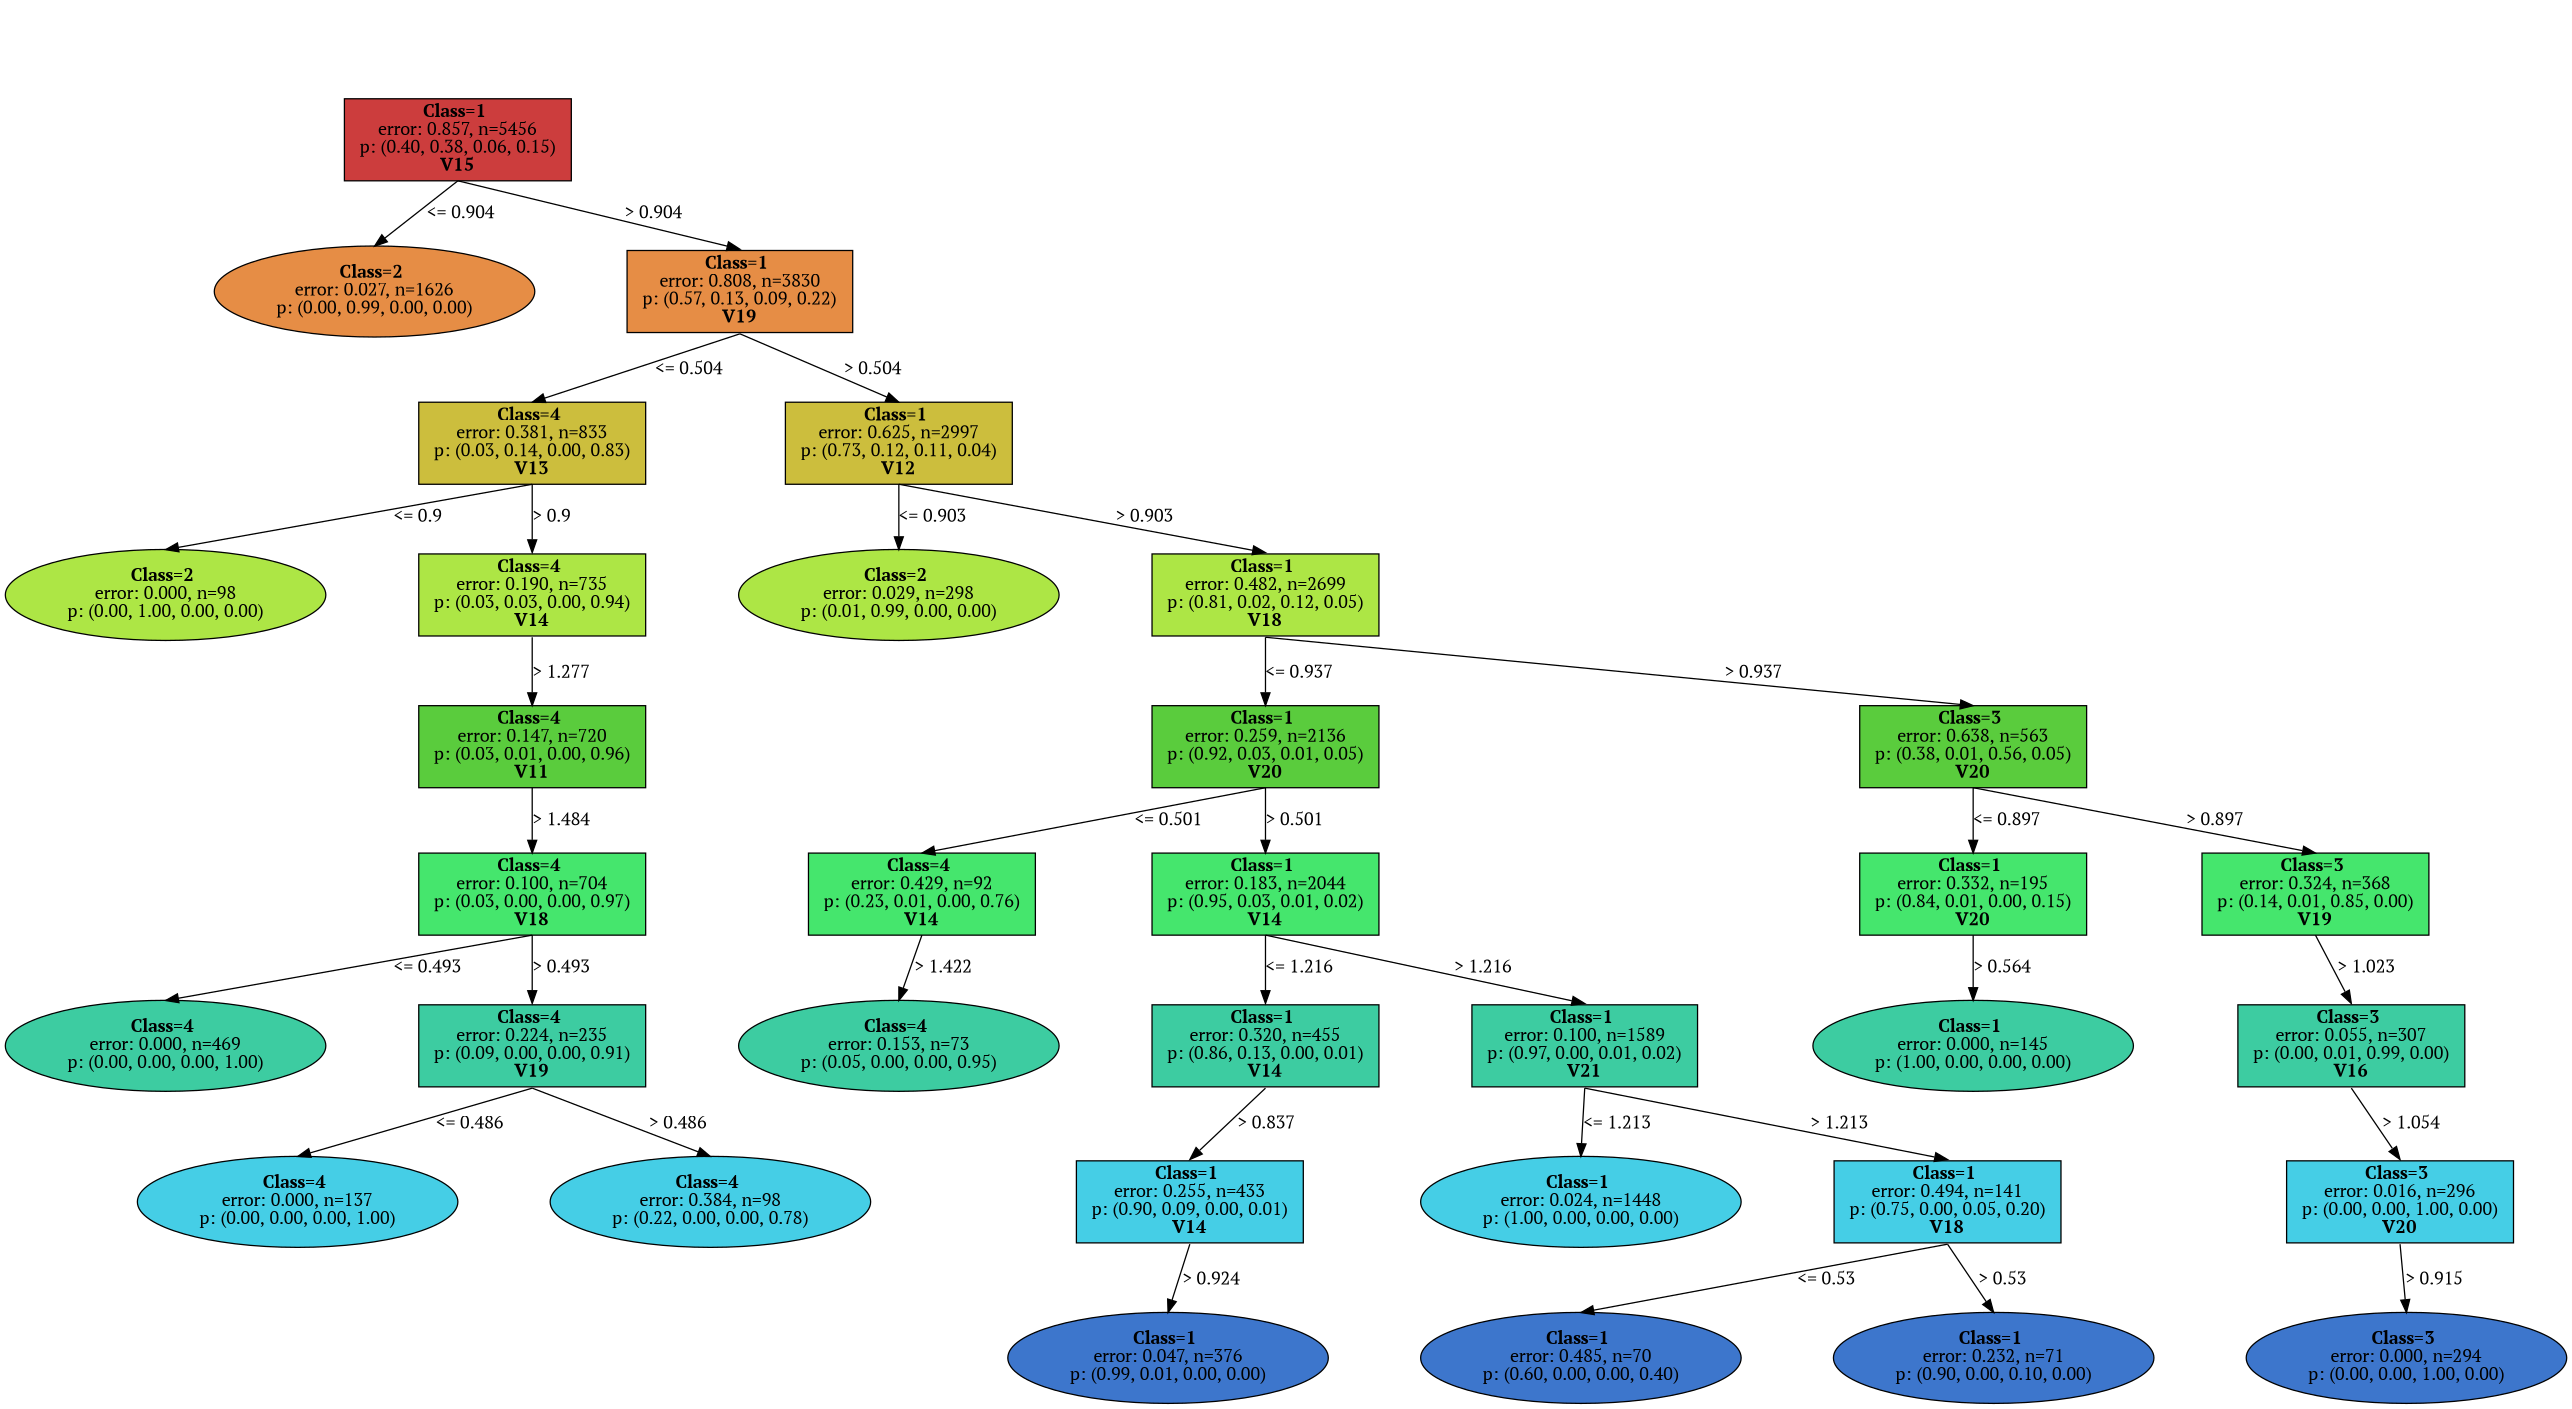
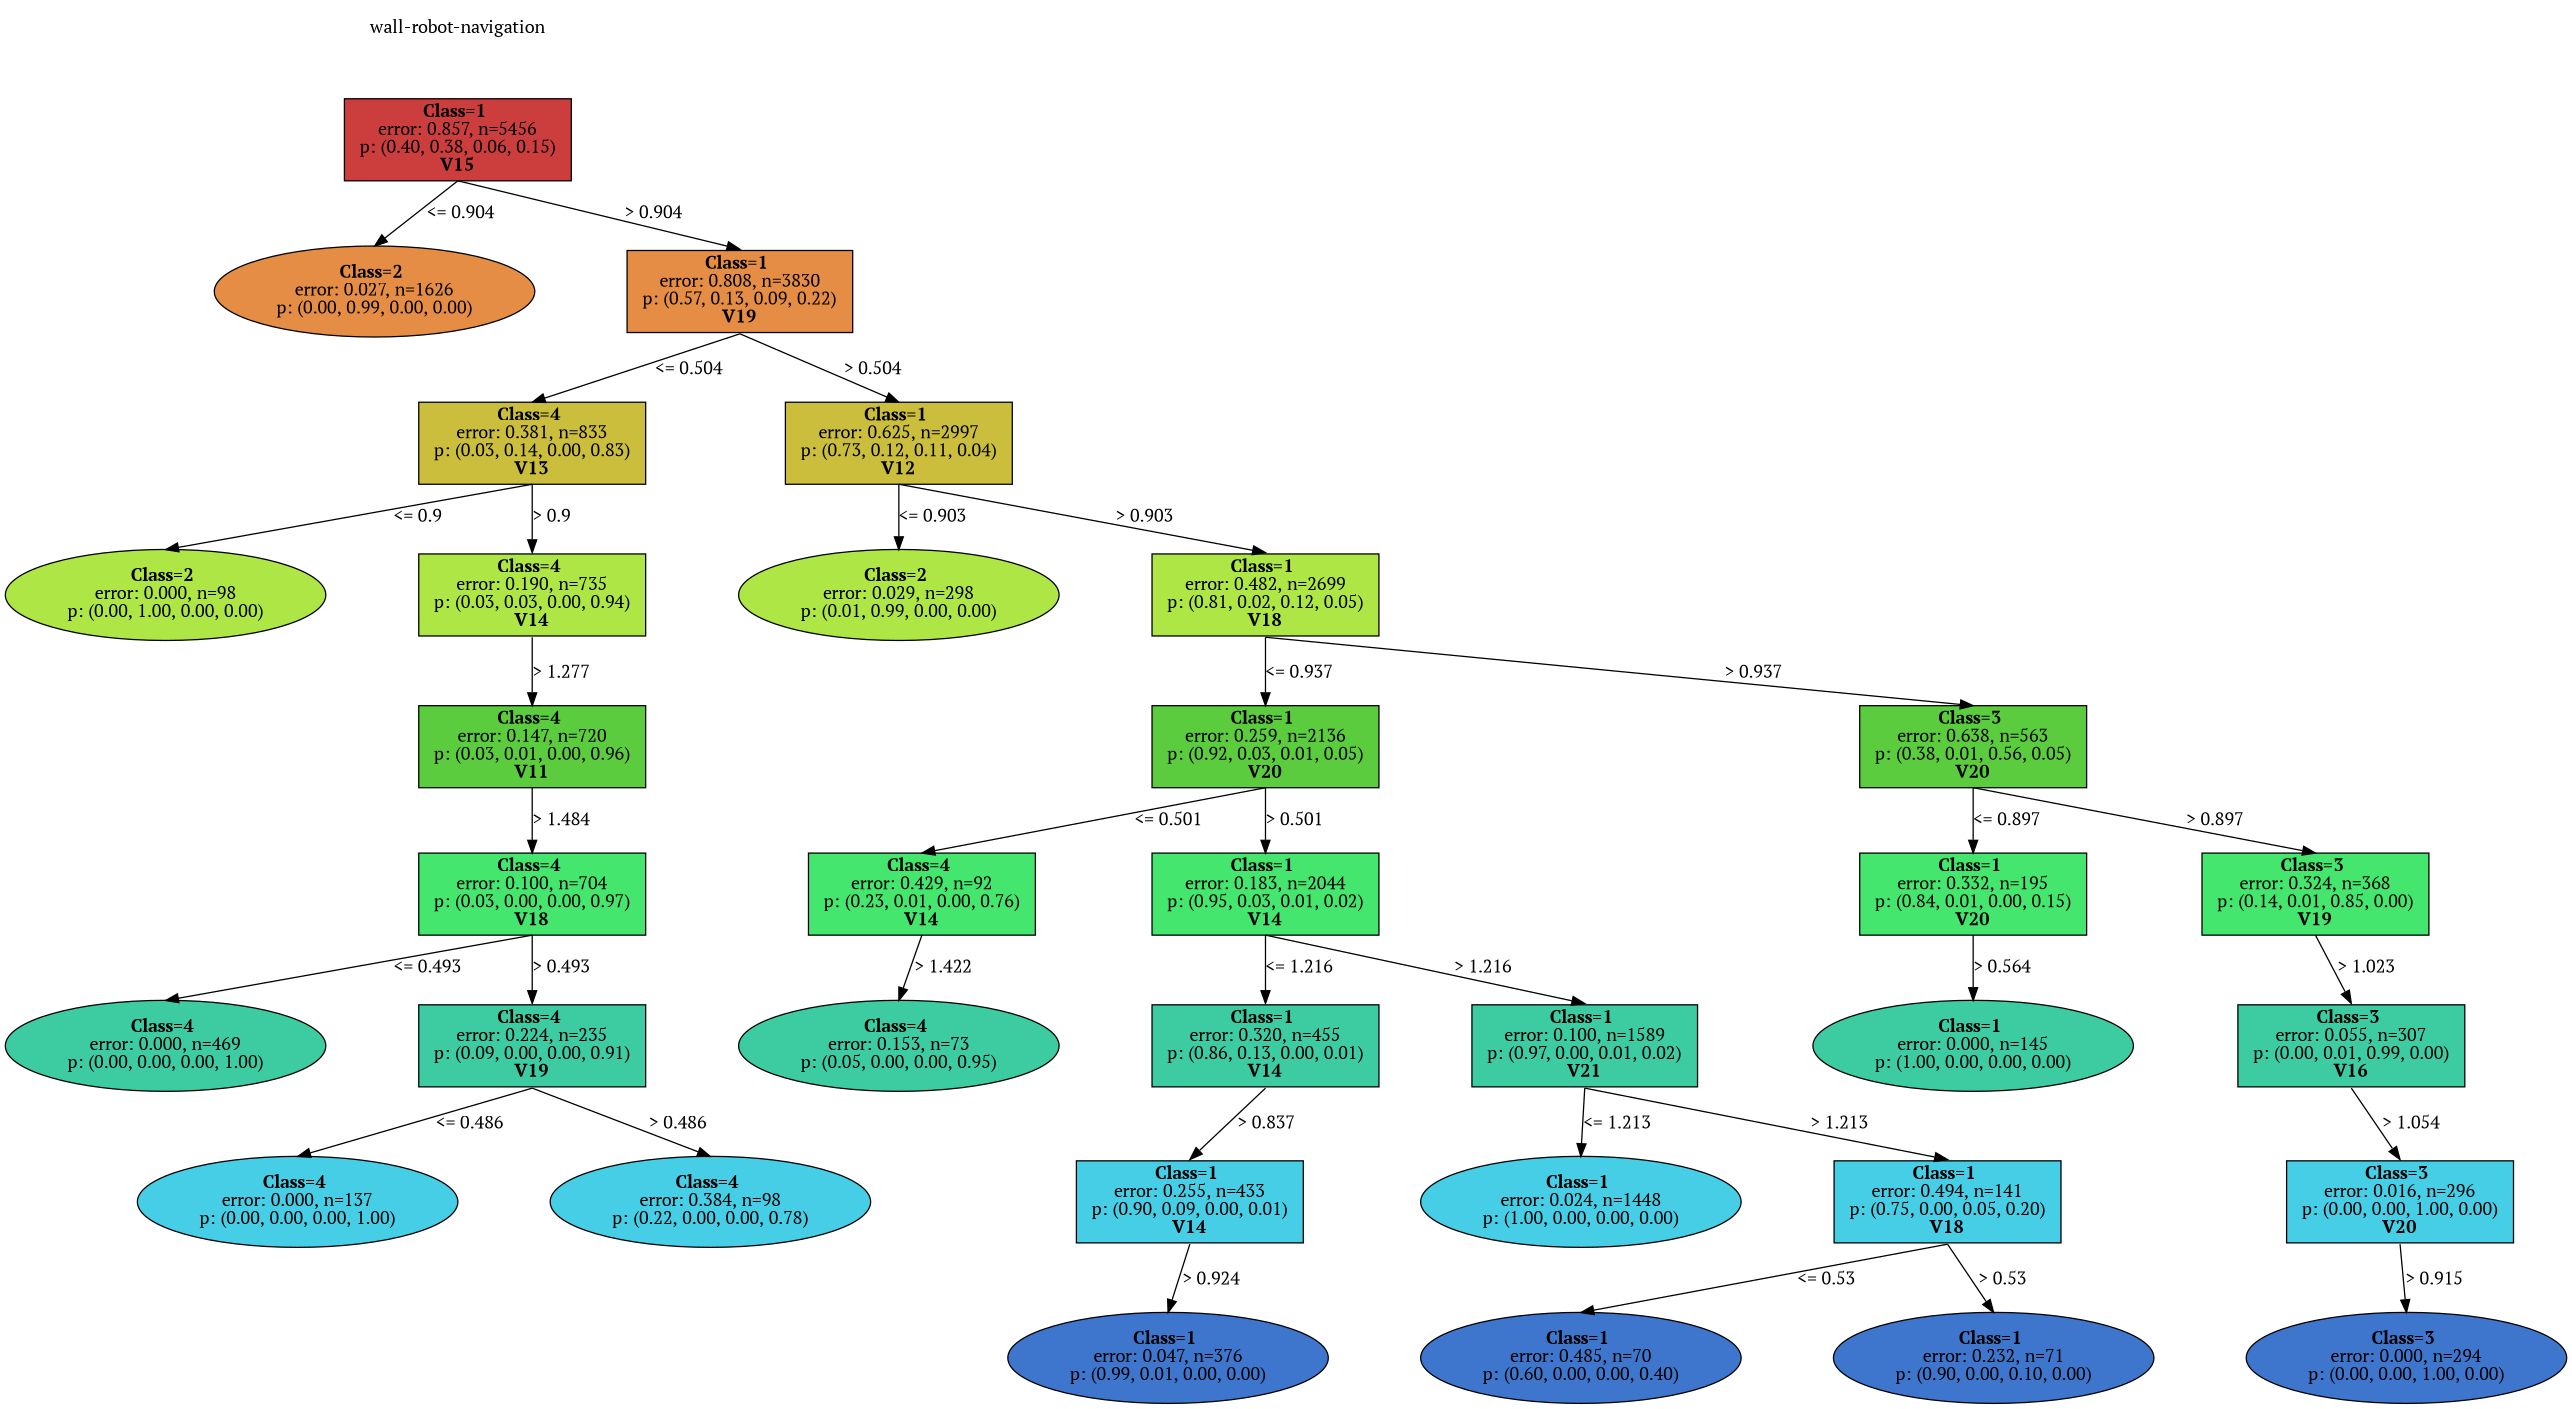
none -> (458, 28)
